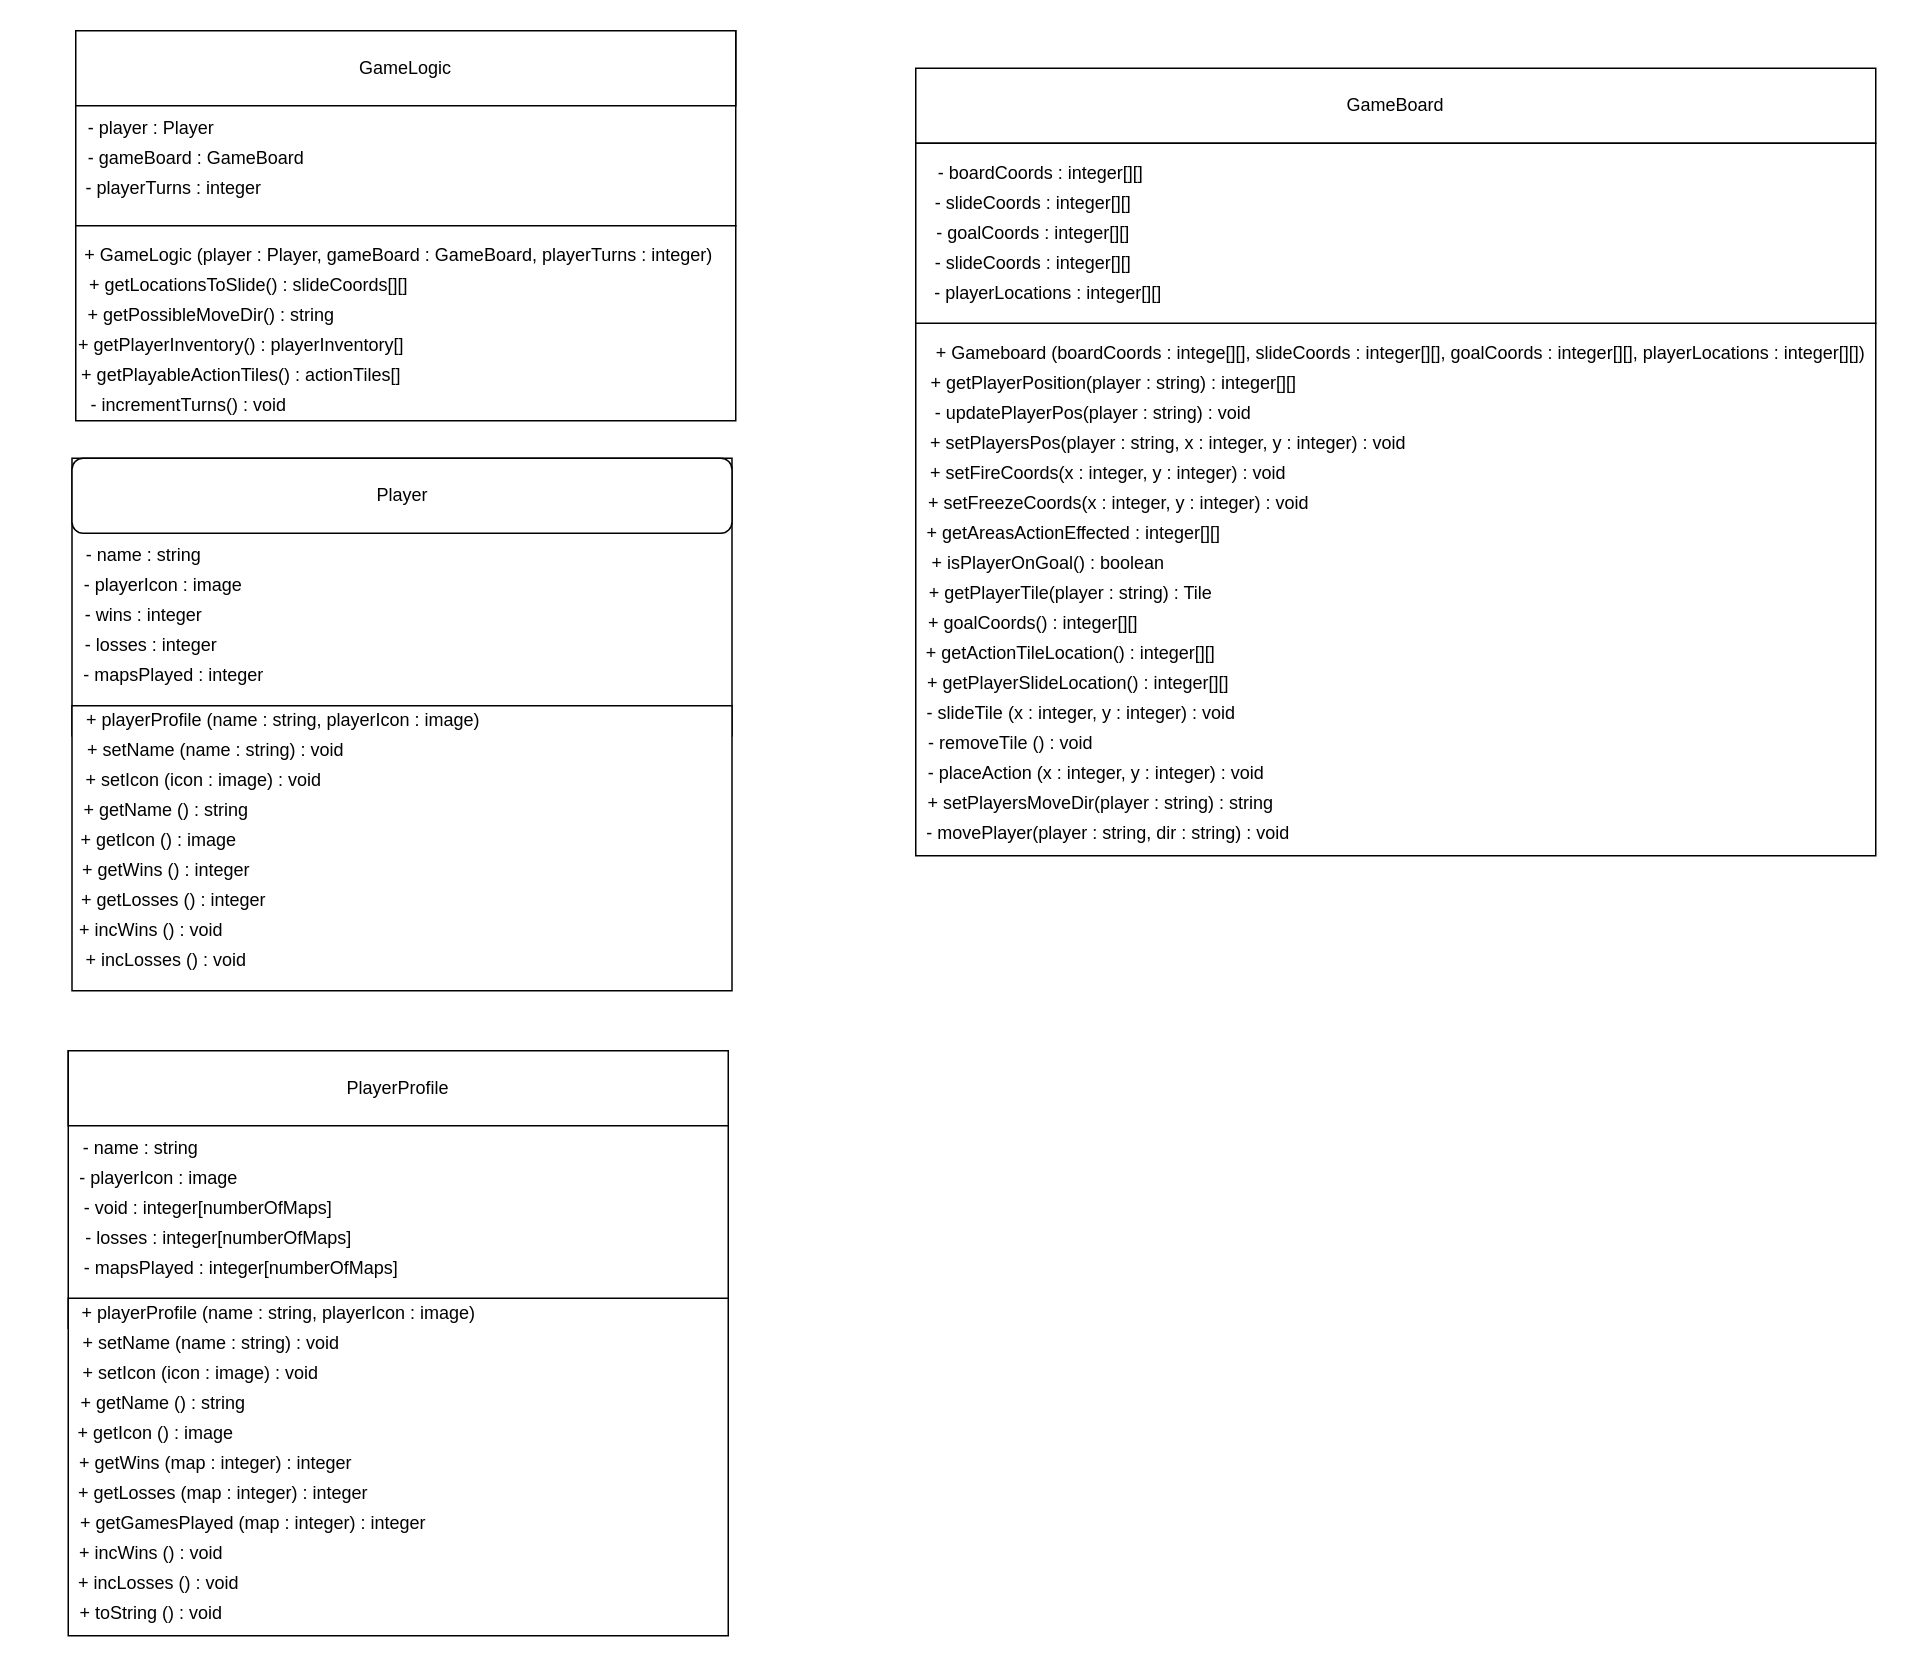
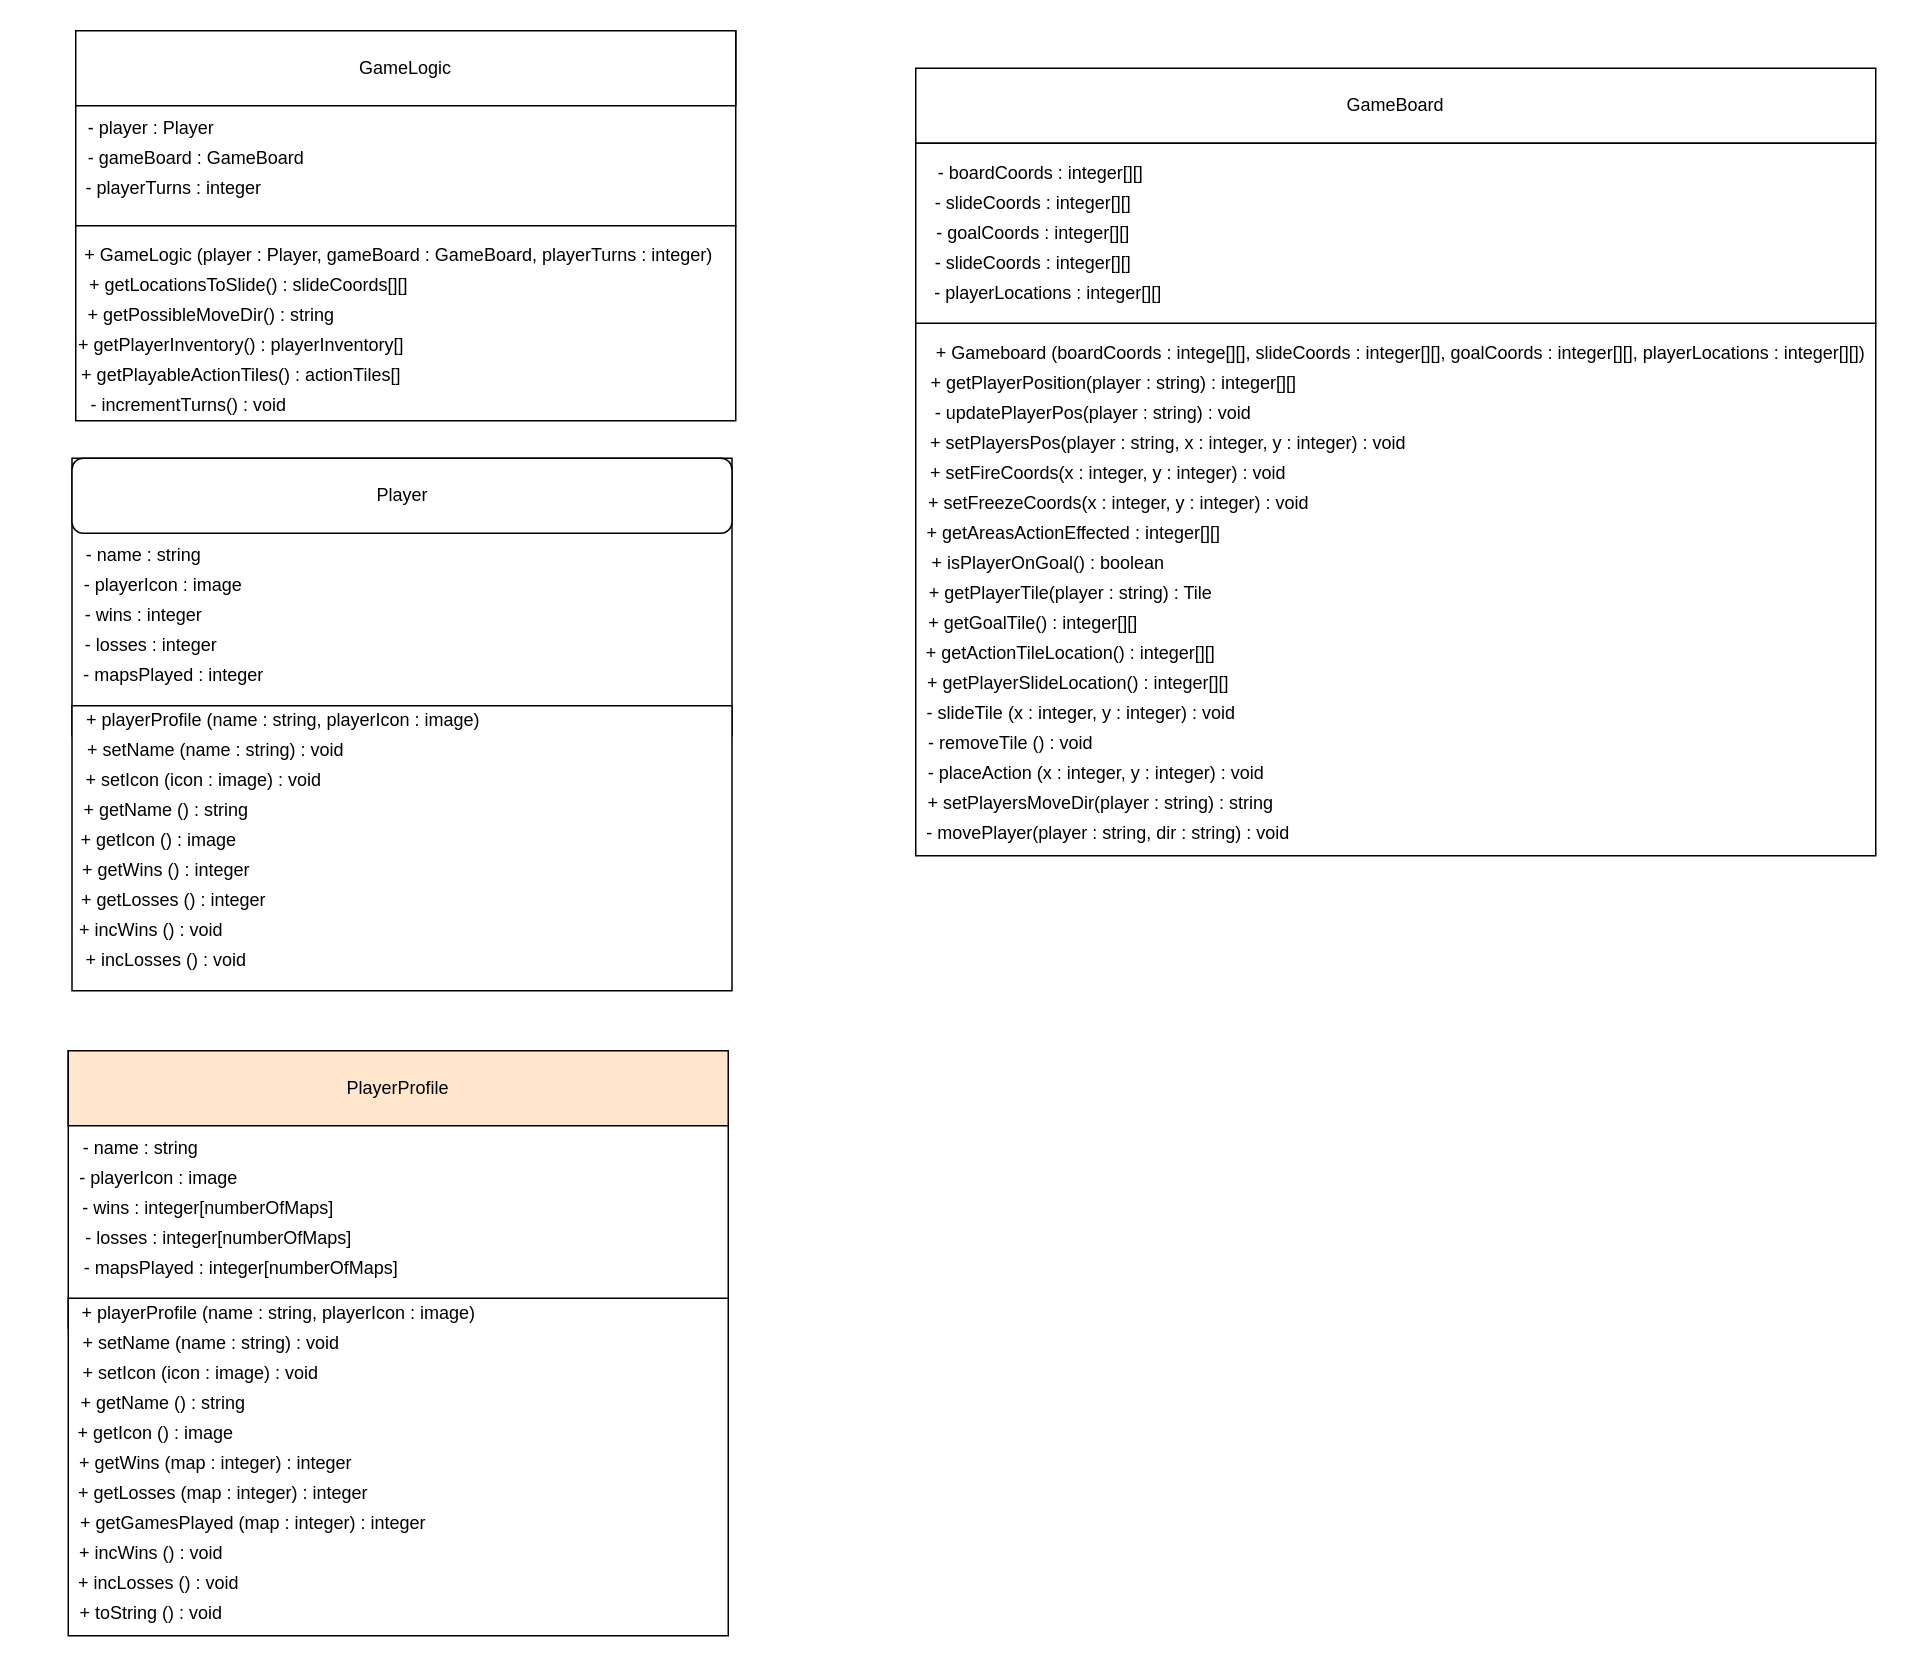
(1034, 623) -> (1034, 623)
(398, 1088) -> (398, 1088)
(209, 1208) -> (209, 1208)
